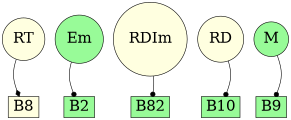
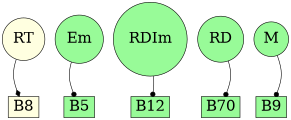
(150, 39) -> (150, 39)
(221, 39) -> (221, 39)
(79, 107) -> (79, 107)
(150, 107) -> (150, 107)
(221, 107) -> (221, 107)
